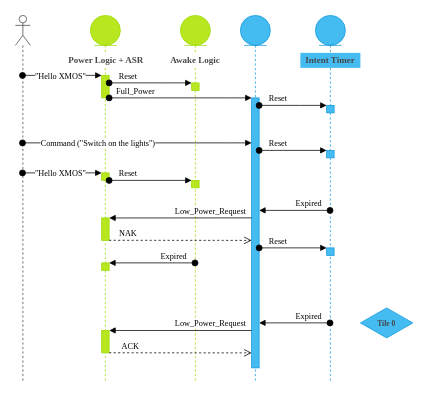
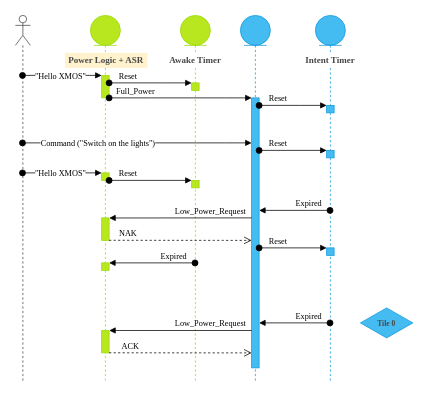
(106, 60) -> (106, 60)
(195, 60) -> (195, 60)
(330, 60) -> (330, 60)
